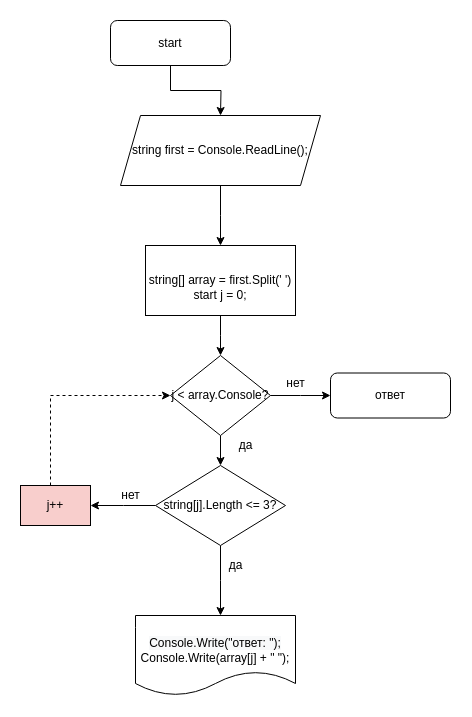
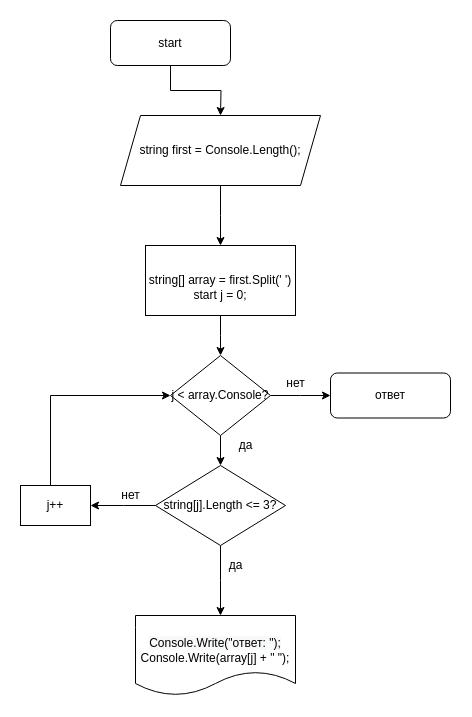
(221, 151) -> (221, 151)
(63, 396) -> (63, 396)
(56, 506) -> (56, 506)
